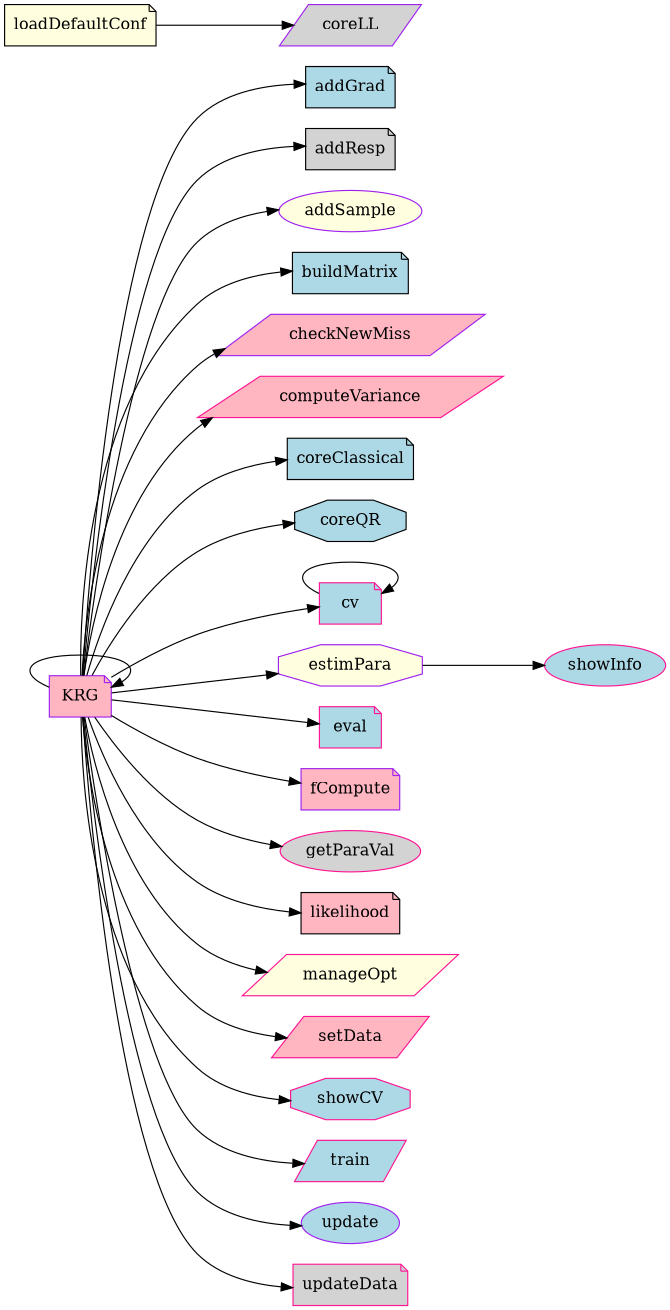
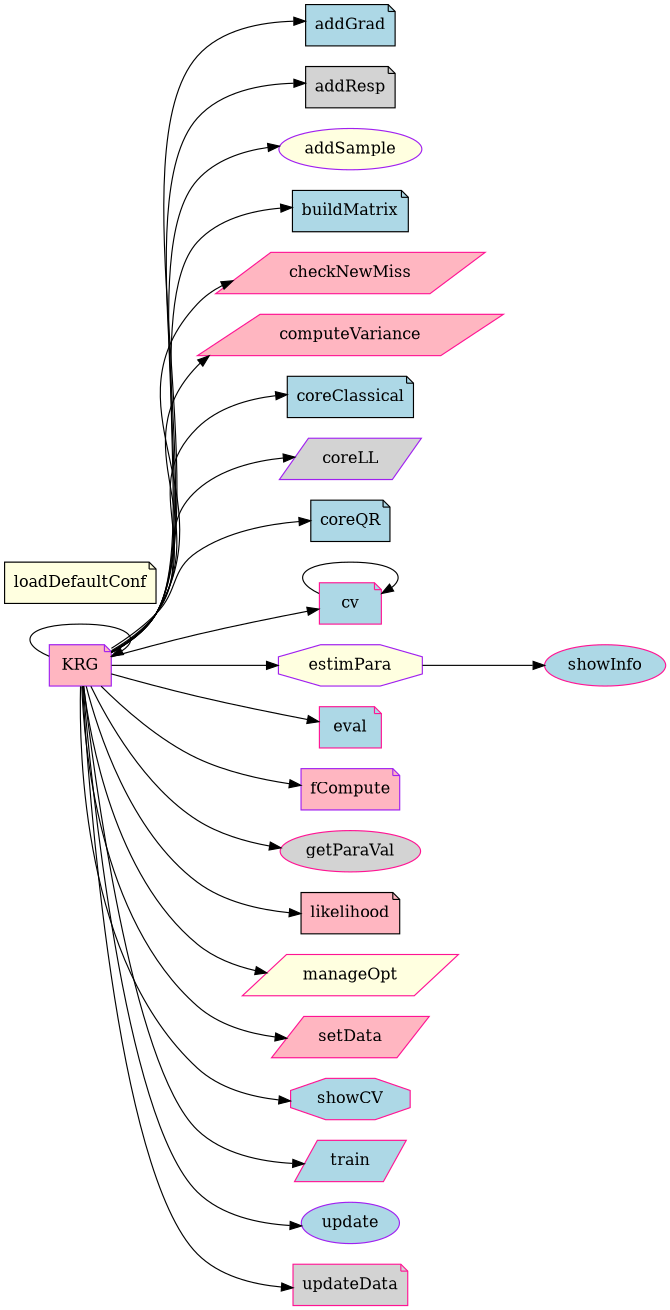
(219, 25) -> (188, 500)
(350, 335) -> (350, 273)
(350, 521) -> (350, 521)
